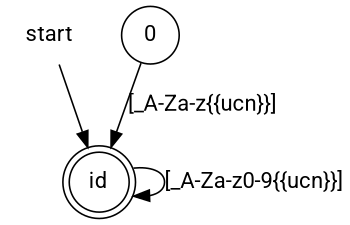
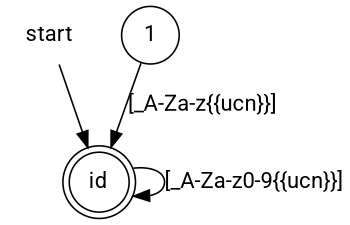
(150, 35) -> (150, 35)
